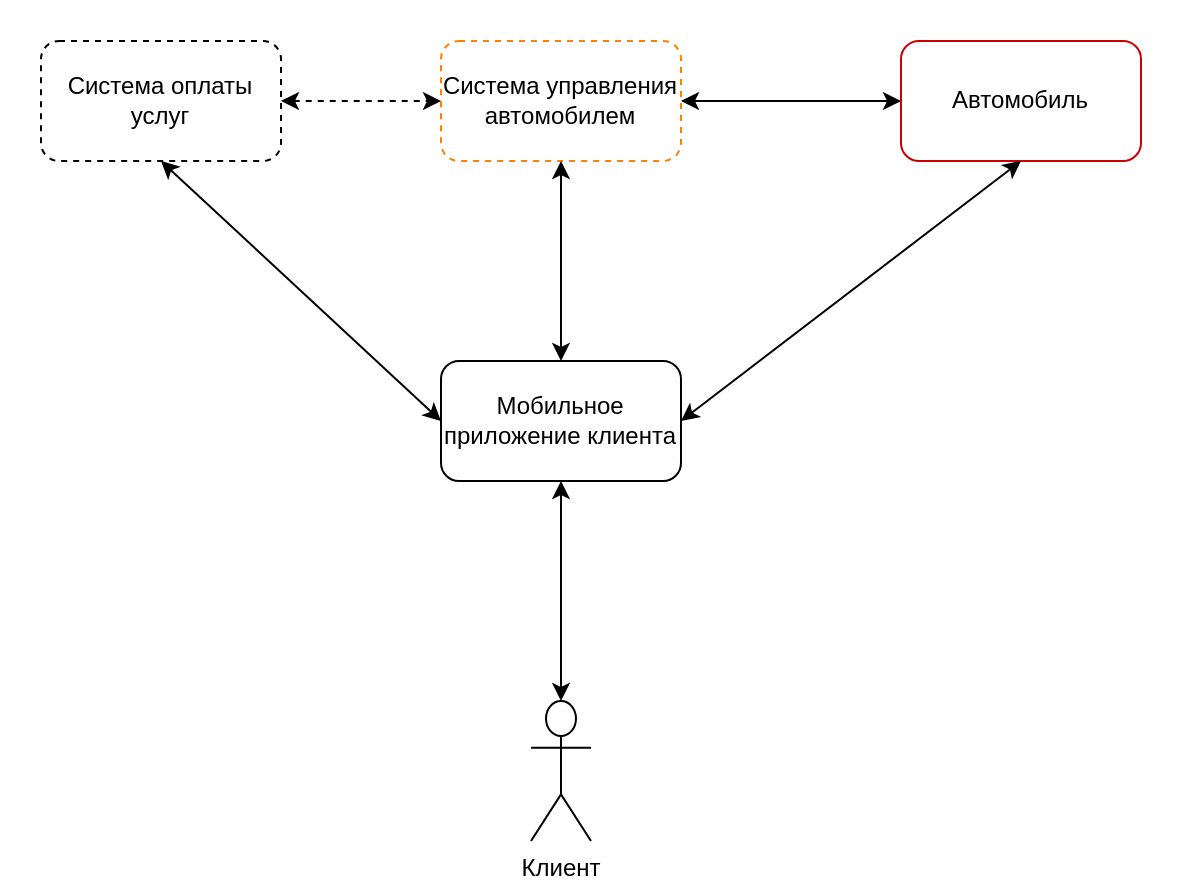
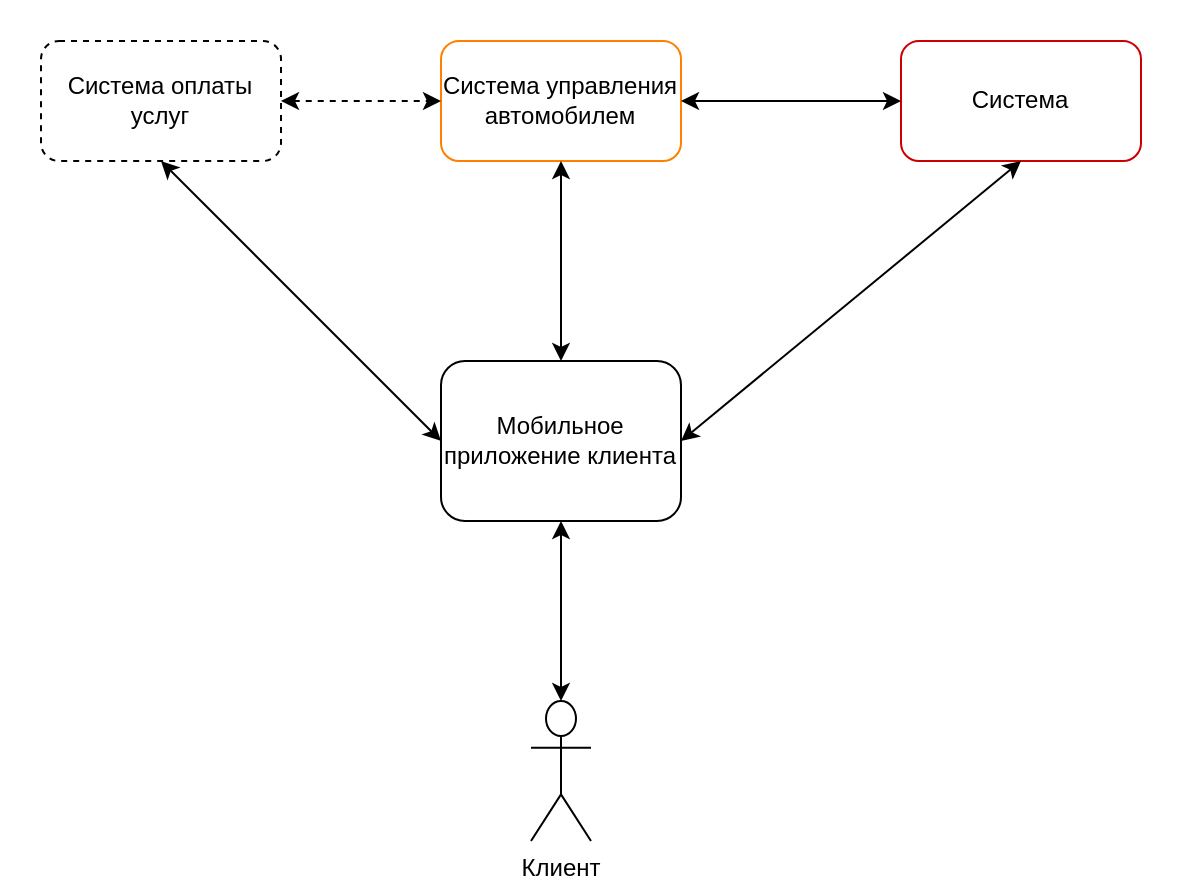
(561, 101) -> (561, 101)
(1021, 101) -> (1021, 101)
(561, 421) -> (561, 441)
